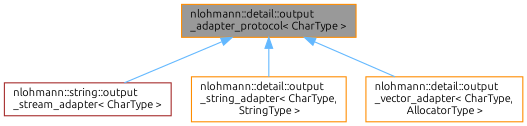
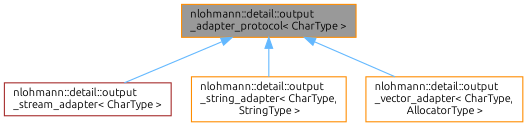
(88, 99) -> (88, 99)
